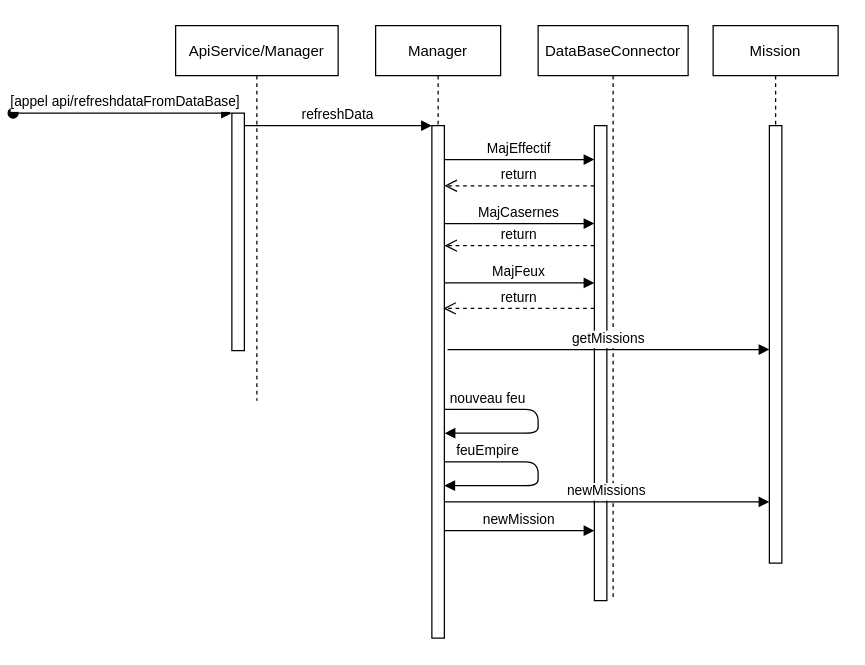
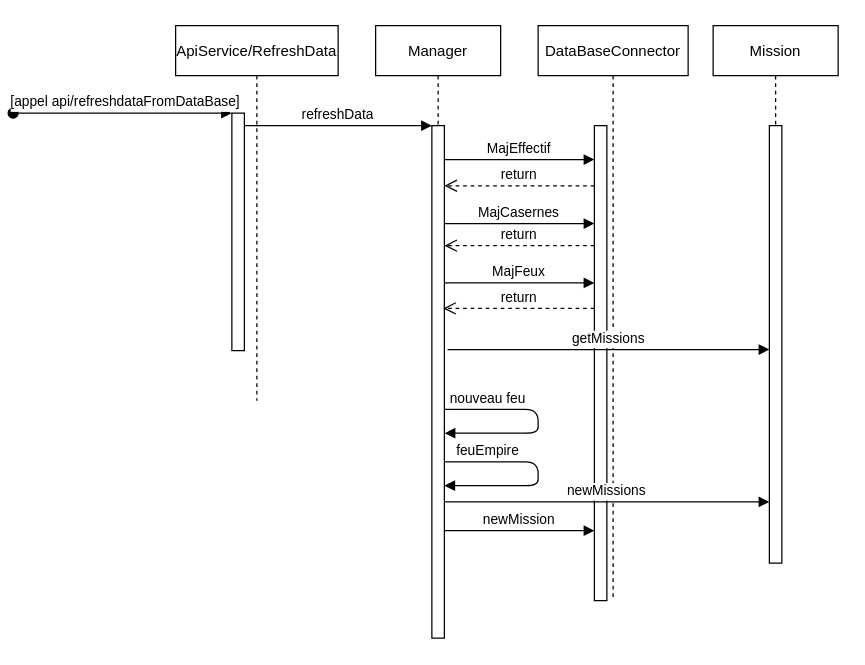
(256, 51) -> (256, 51)
